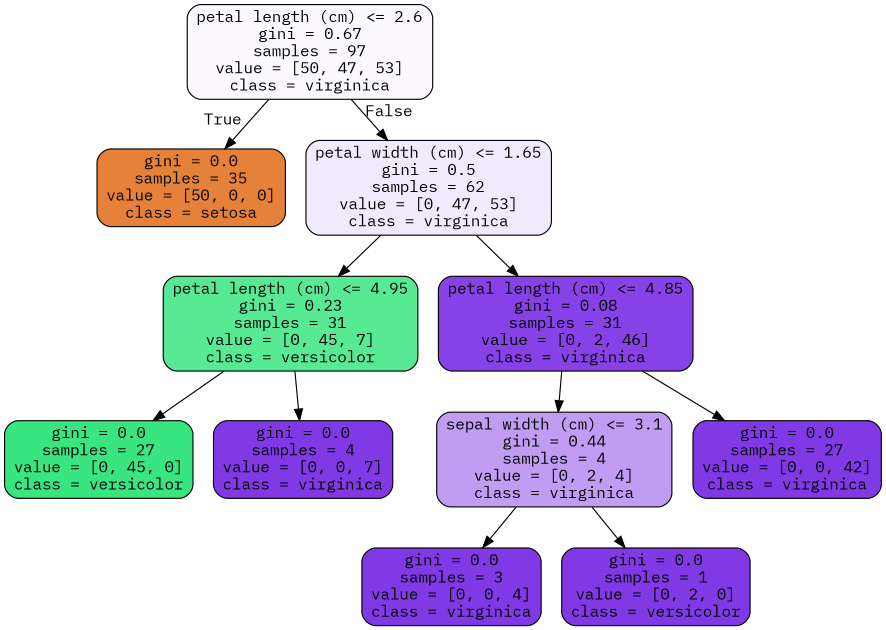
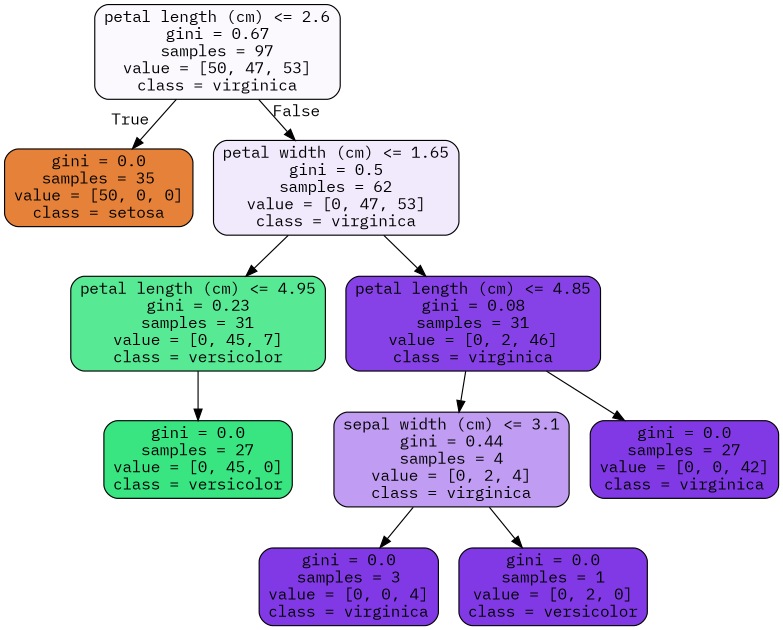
(303, 460) -> none
